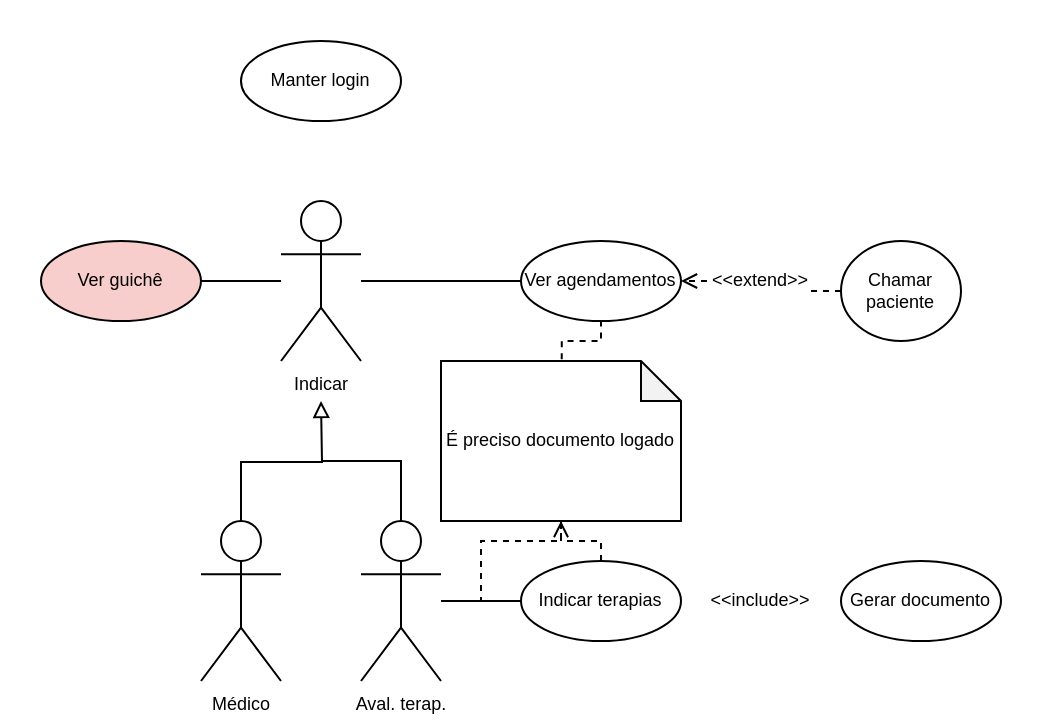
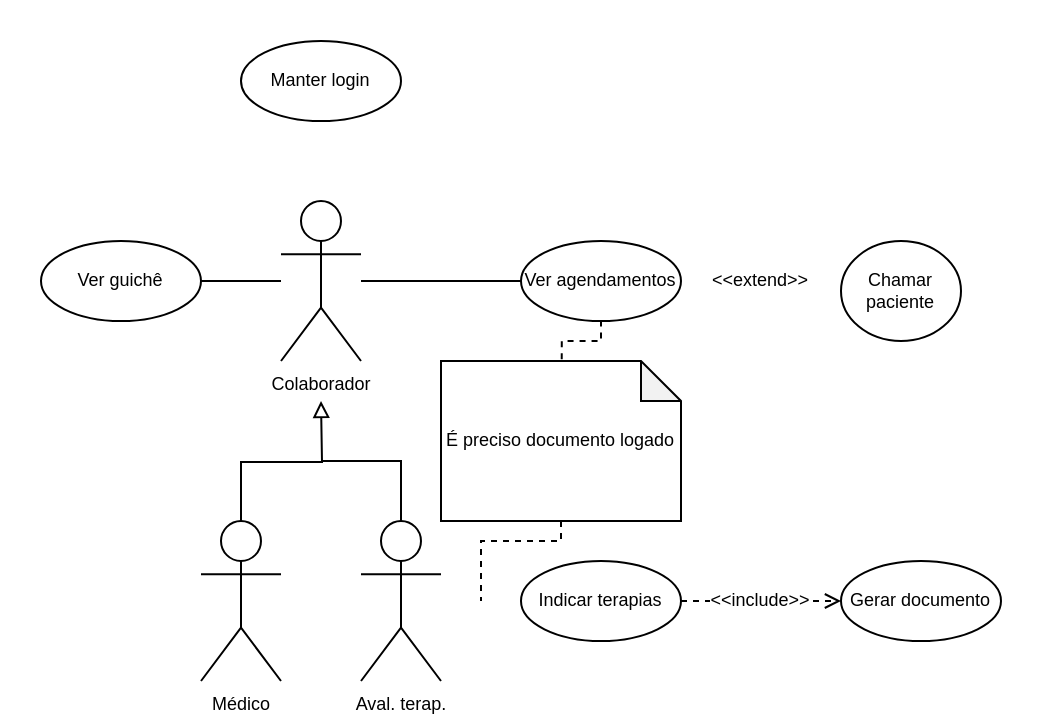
(121, 281) -> (121, 281)
(825, 291) -> none
(322, 386) -> (322, 386)
(593, 541) -> (696, 601)
(478, 601) -> none
